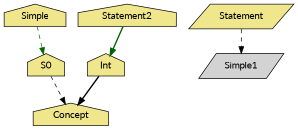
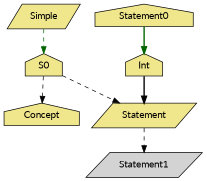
(35, 16) -> (44, 16)
(127, 16) -> (144, 16)
(241, 66) -> (144, 165)
none -> (88, 88)
(91, 88) -> (144, 86)
